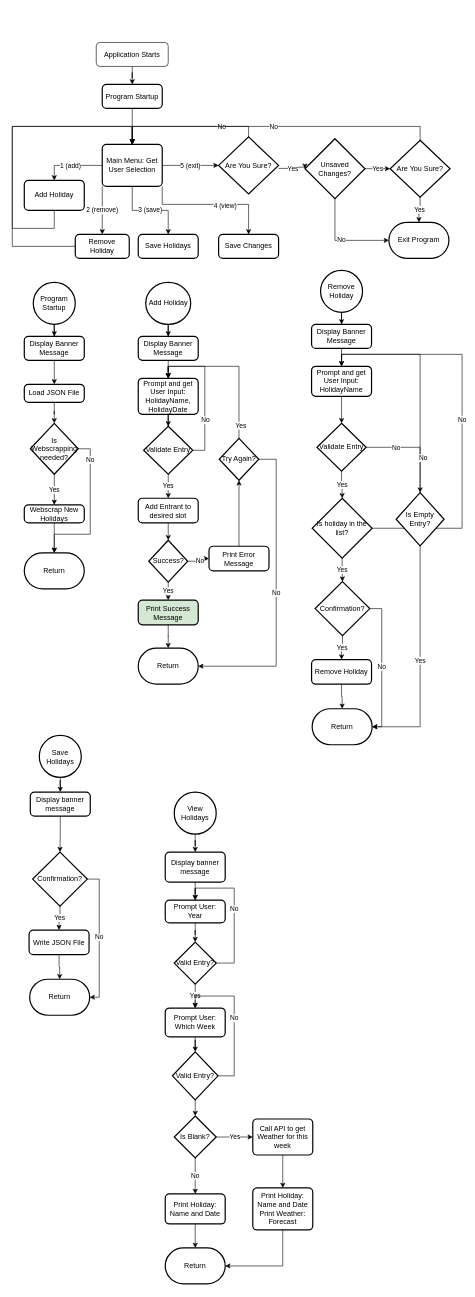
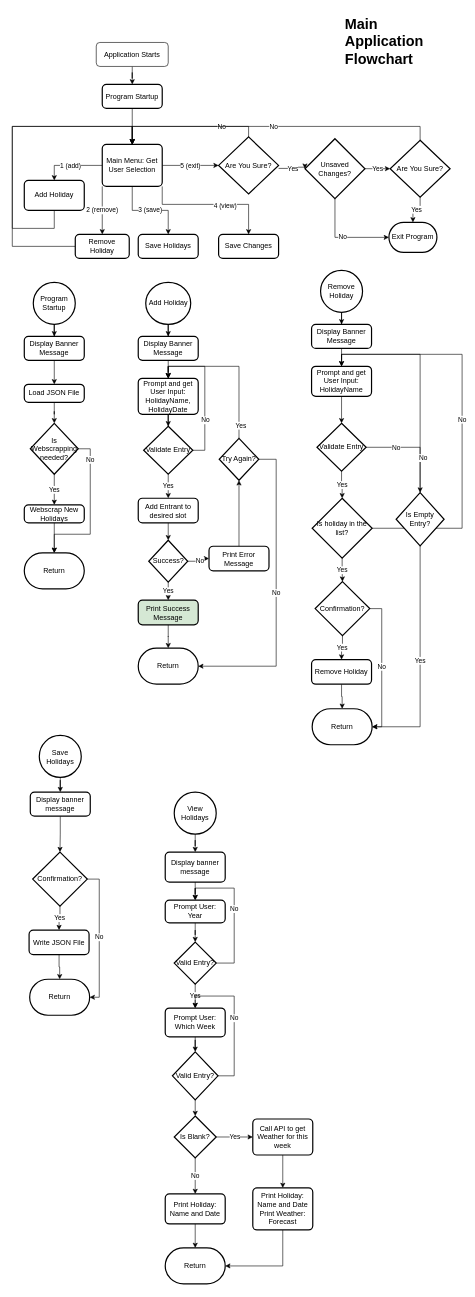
none -> (399, 48)
(419, 240) -> (413, 237)
